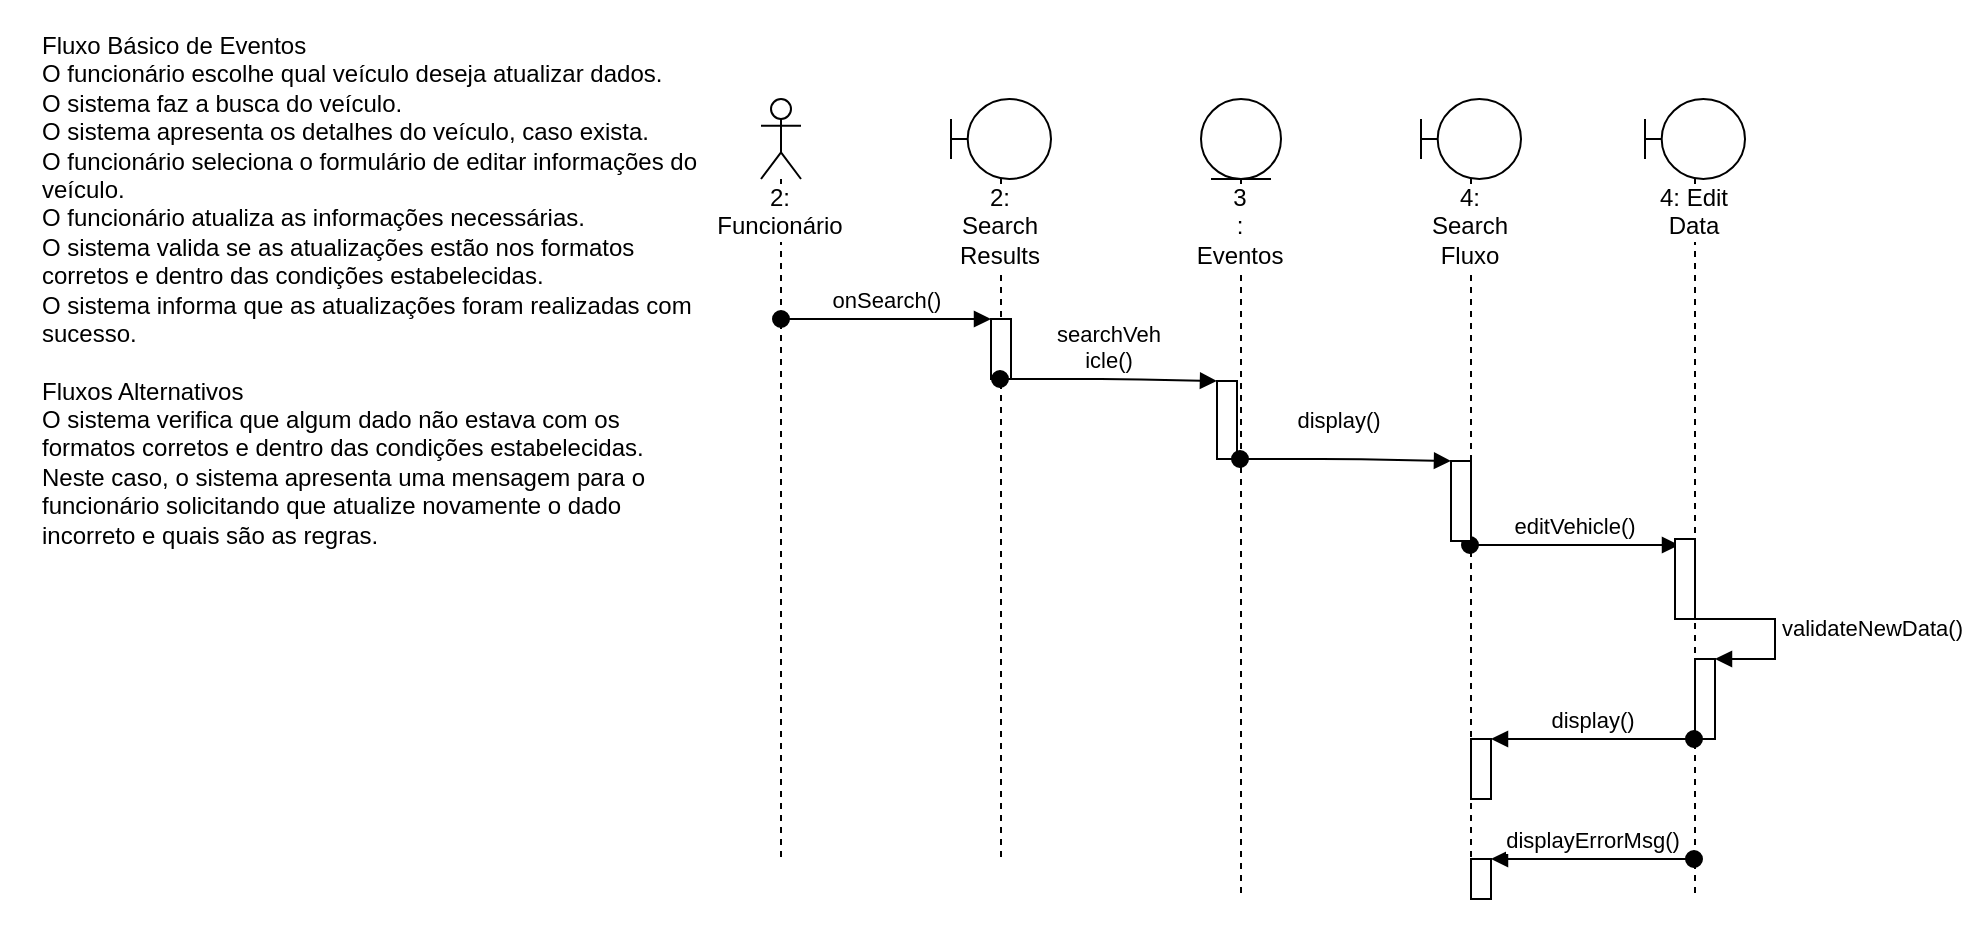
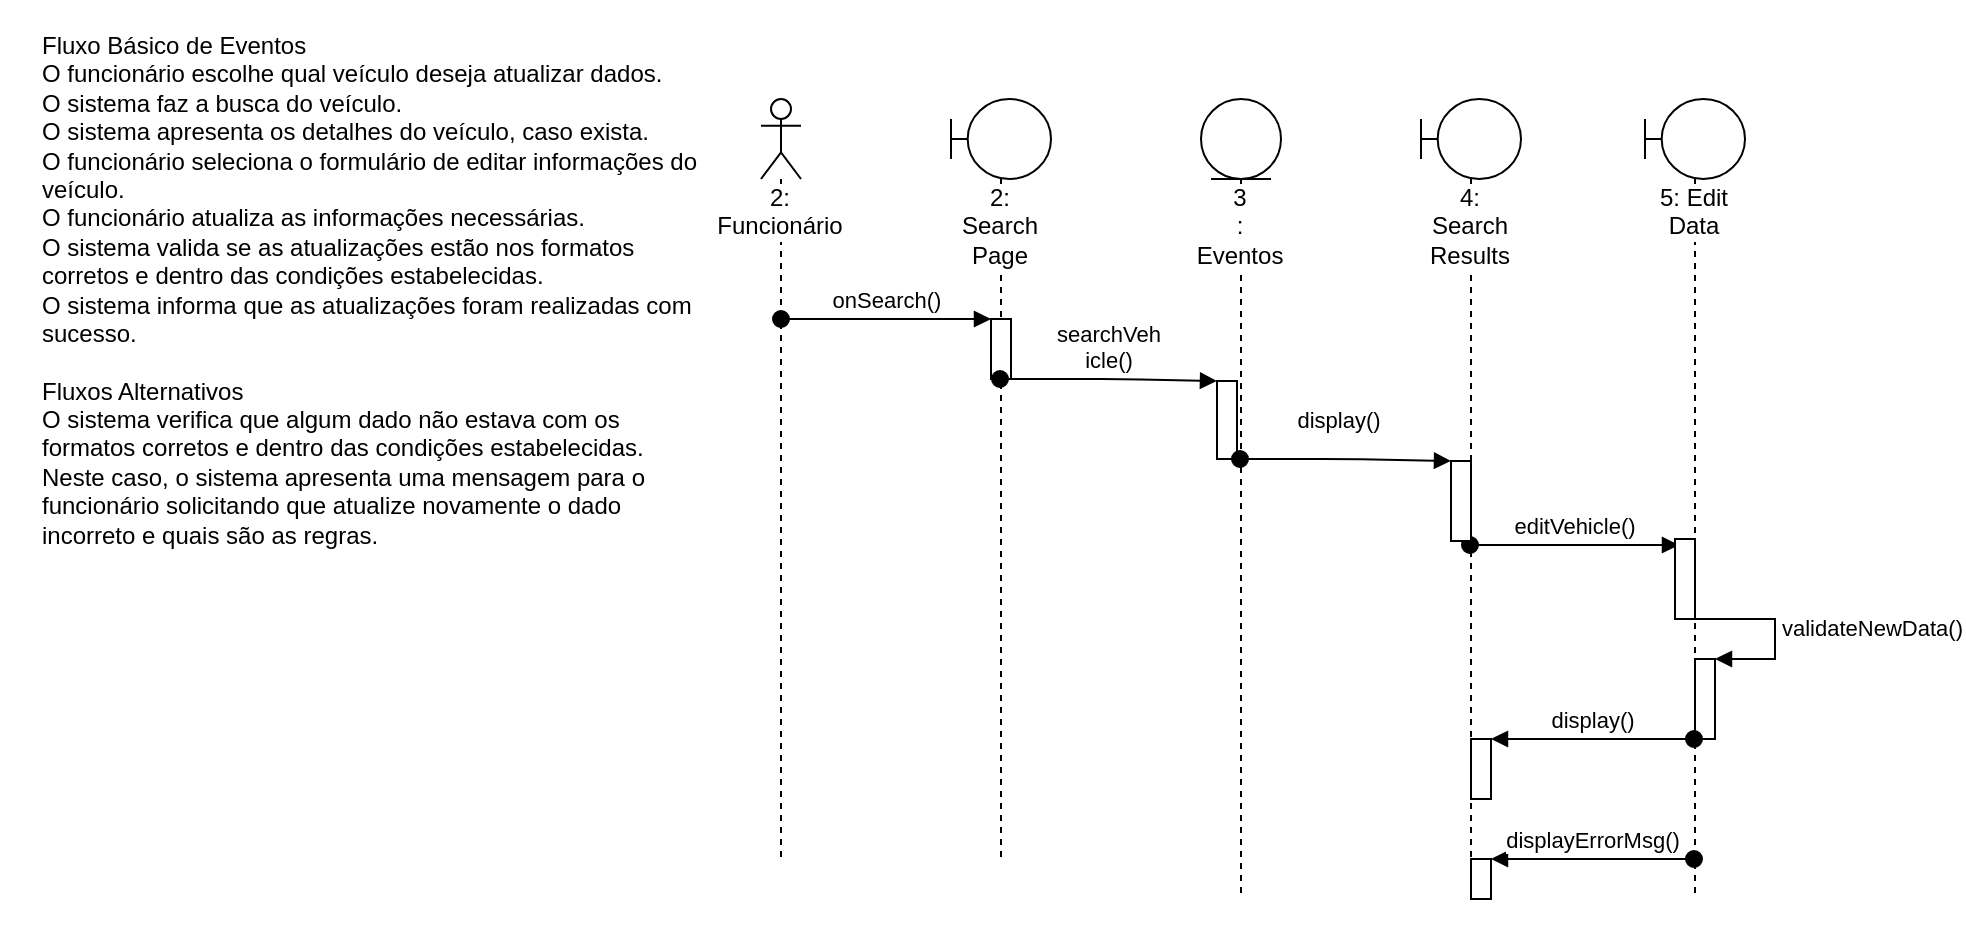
(1471, 214) -> (1471, 228)
(1695, 214) -> (1695, 214)
(1001, 228) -> (1001, 214)
